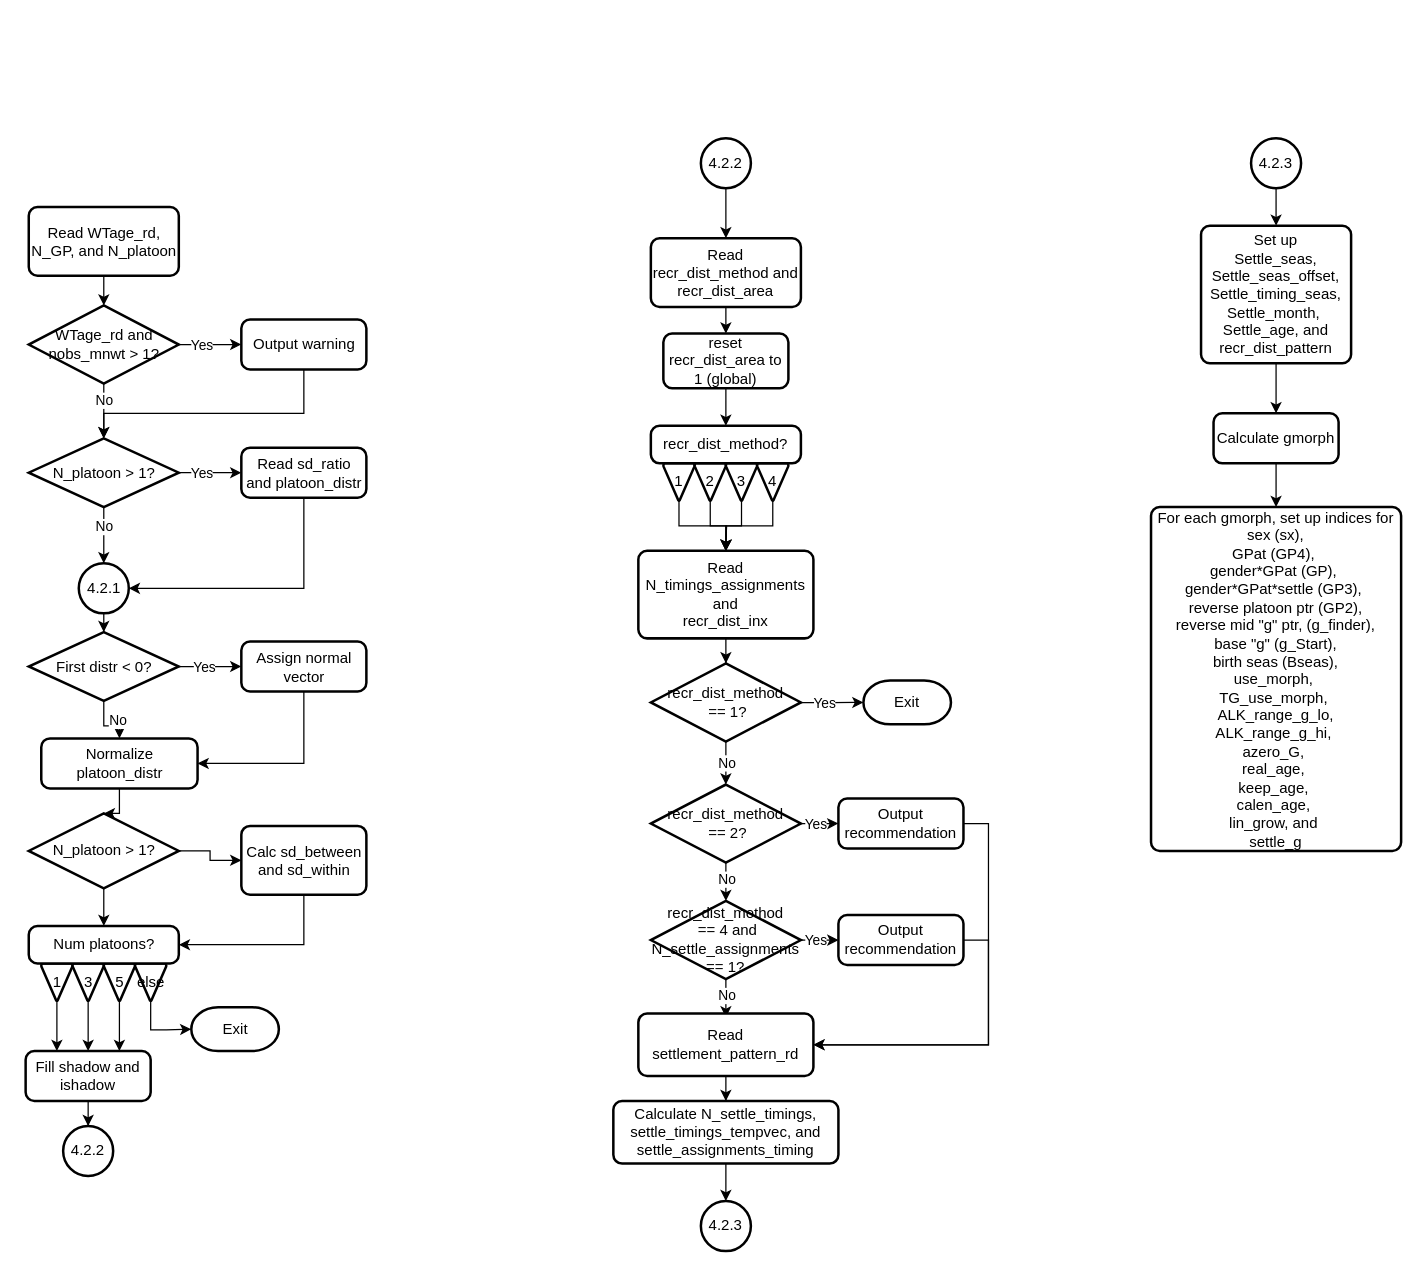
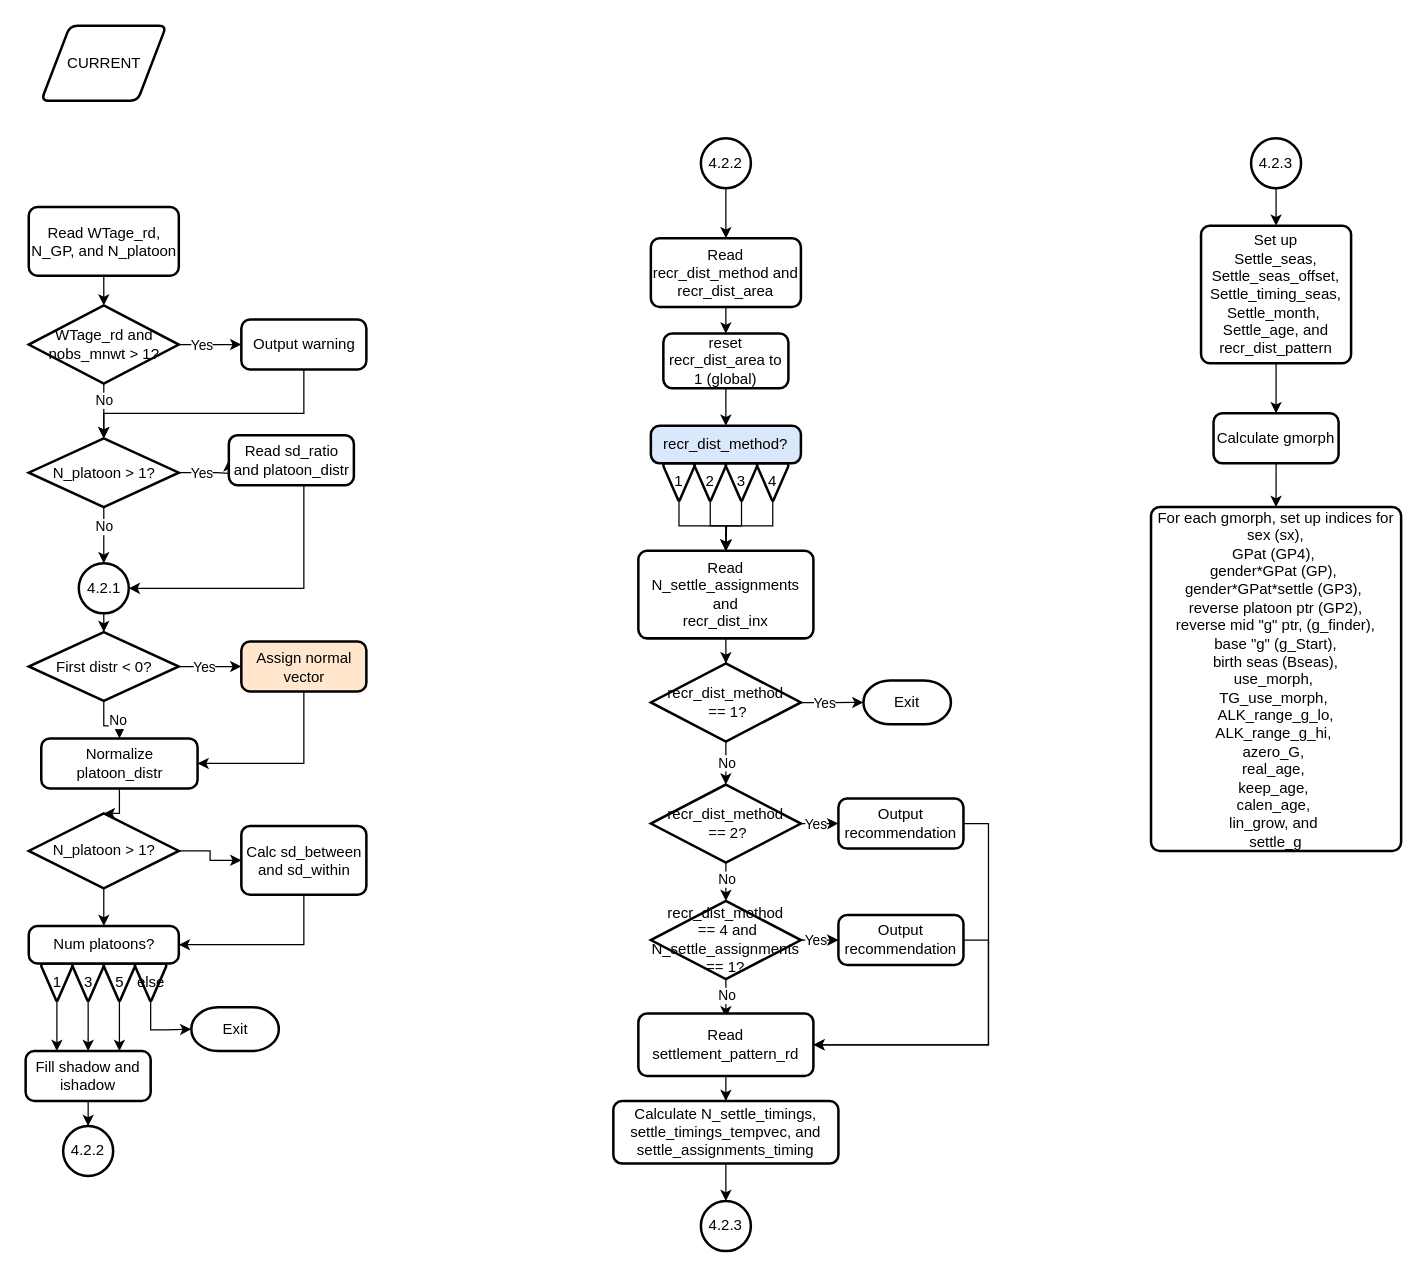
none -> (104, 63)
(726, 444) -> (726, 444)
(304, 473) -> (291, 460)
(726, 594) -> (726, 594)
(304, 666) -> (304, 666)
